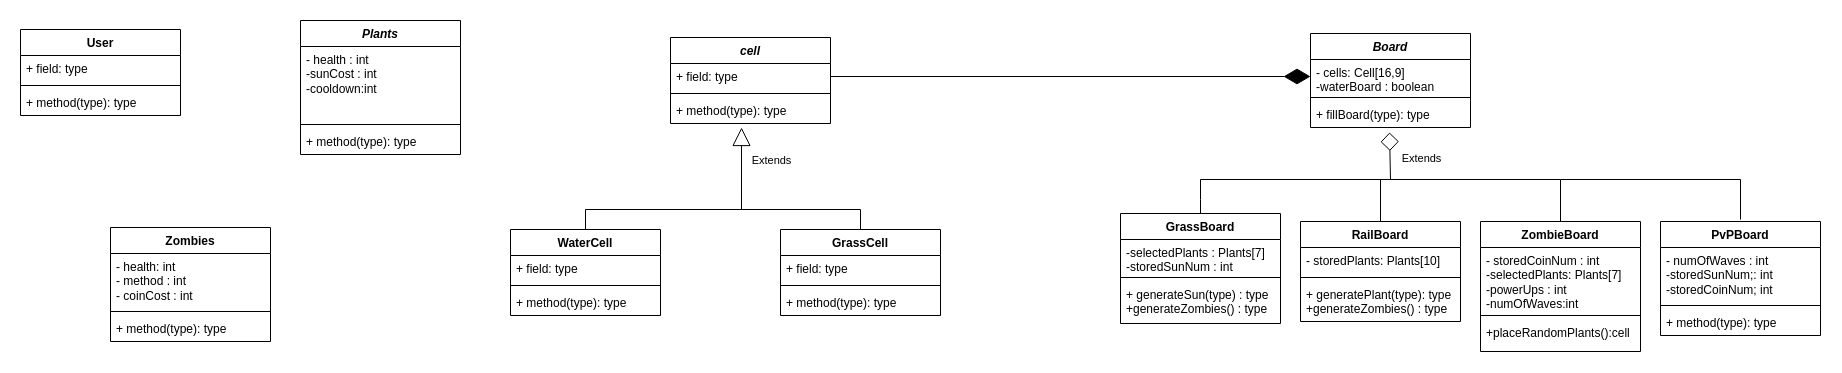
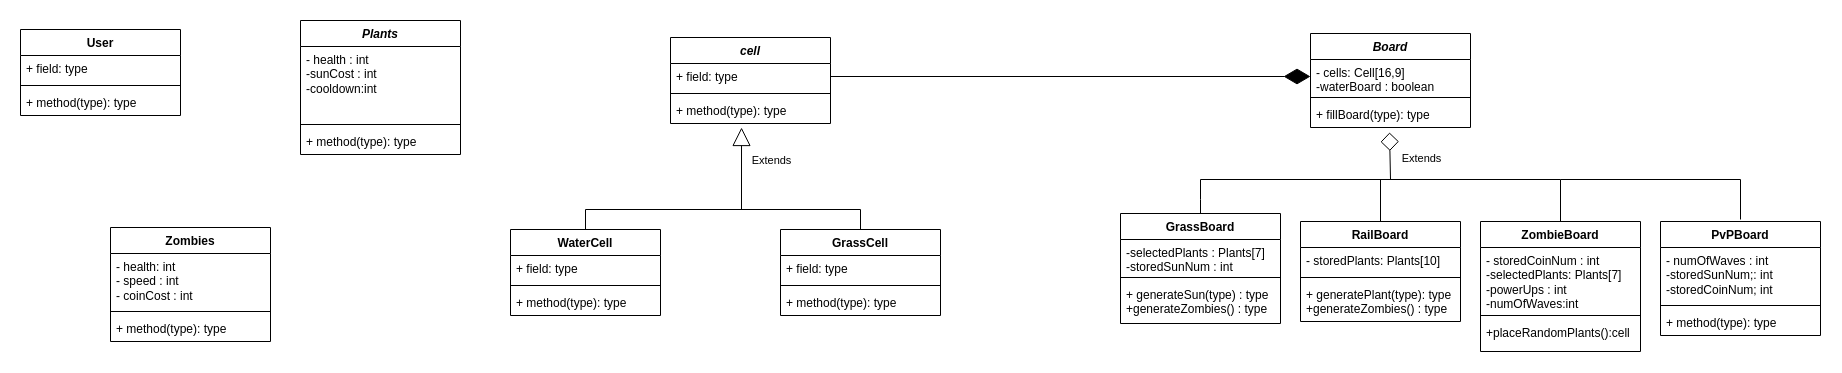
(161, 282) -> (161, 282)
